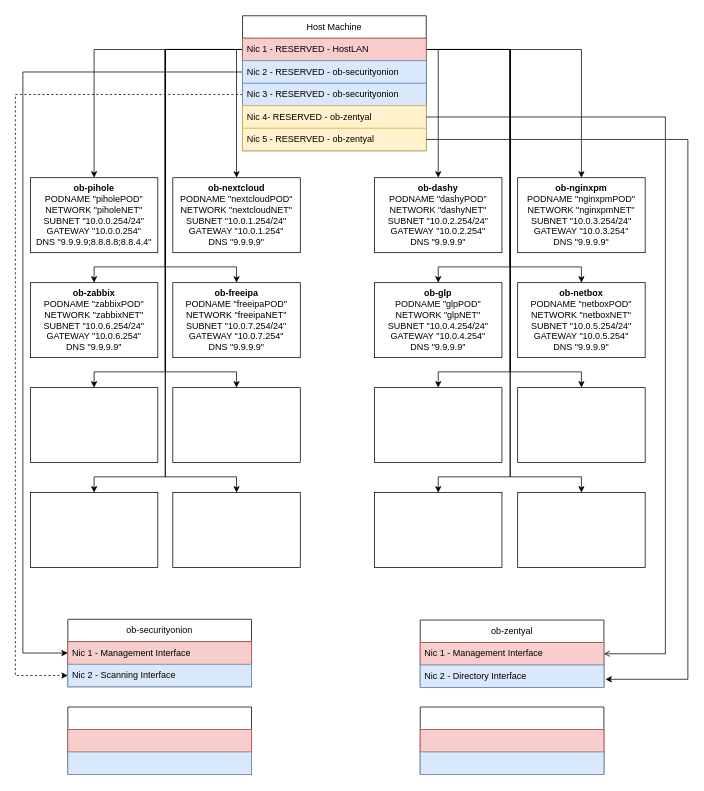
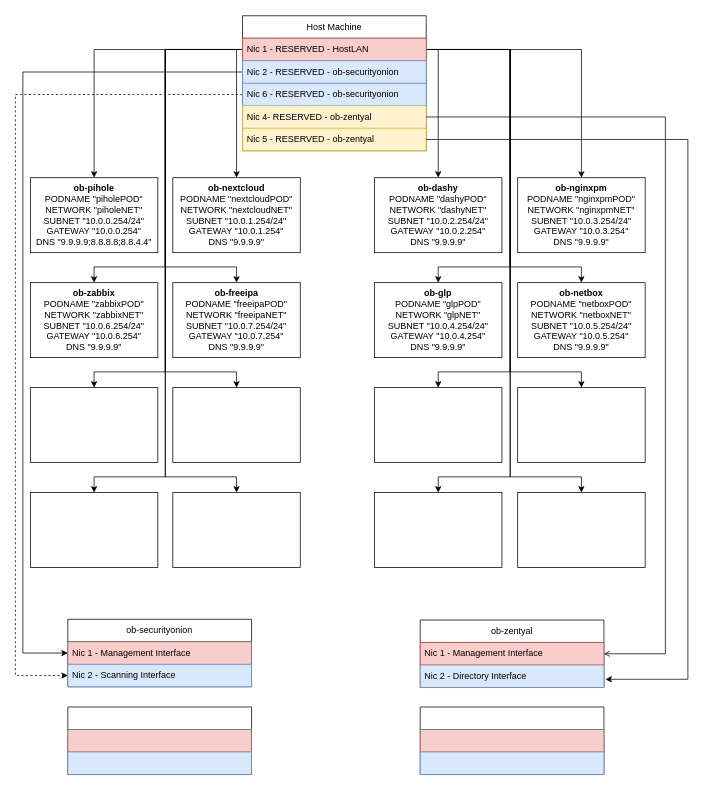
(326, 94) -> (326, 94)
